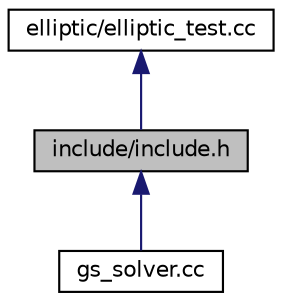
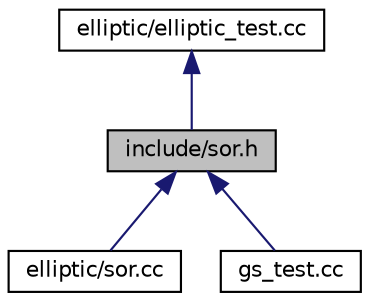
(141, 151) -> (192, 151)
none -> (95, 271)
(141, 271) -> (291, 271)
